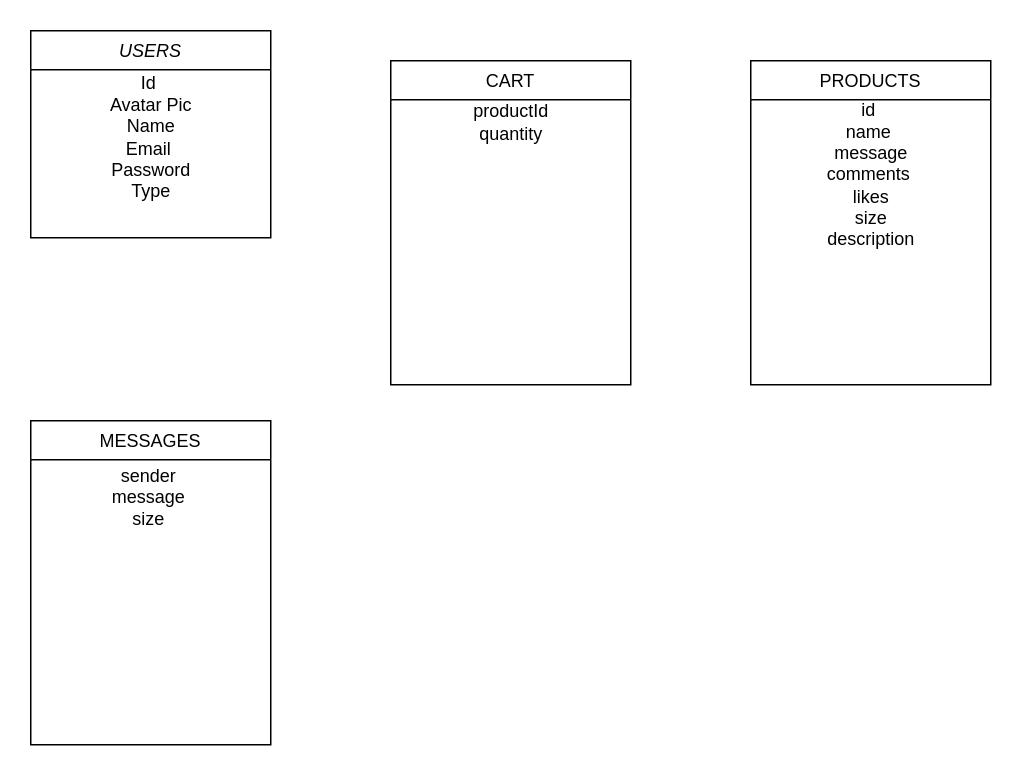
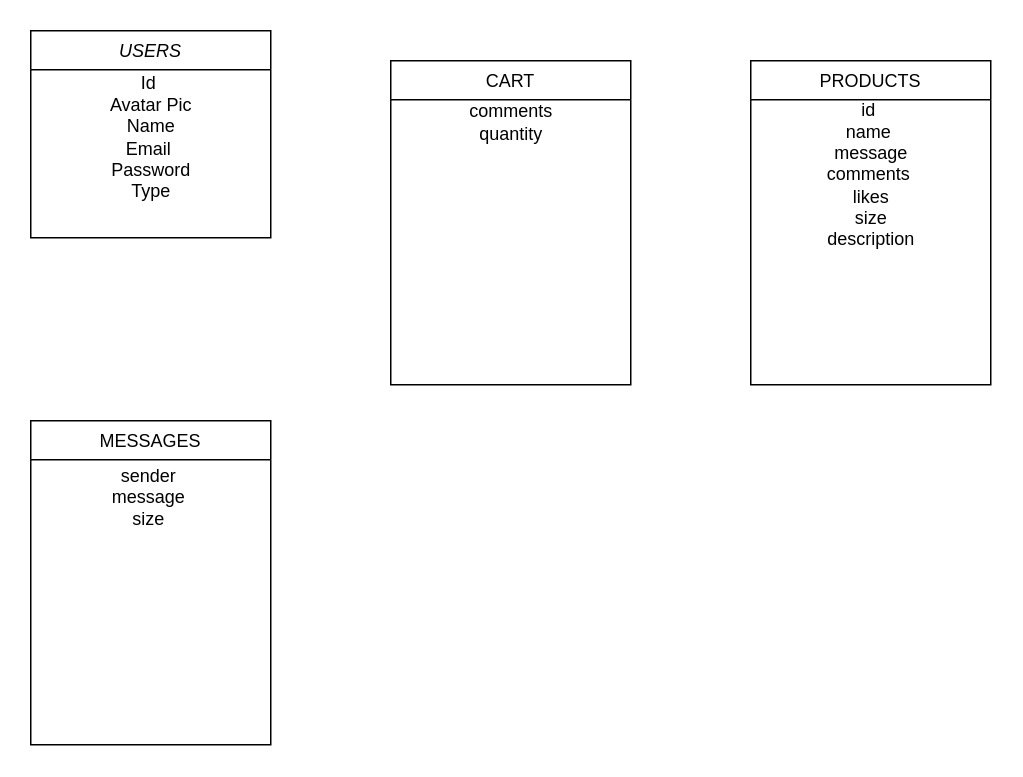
(512, 122) -> (512, 122)
